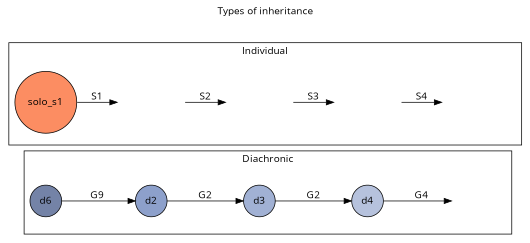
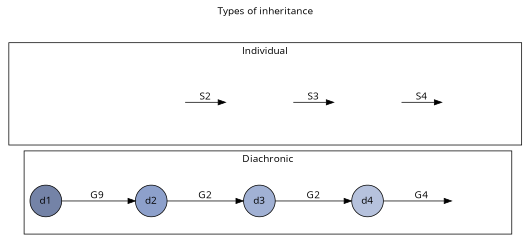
(46, 102) -> none
(46, 201) -> (46, 201)
